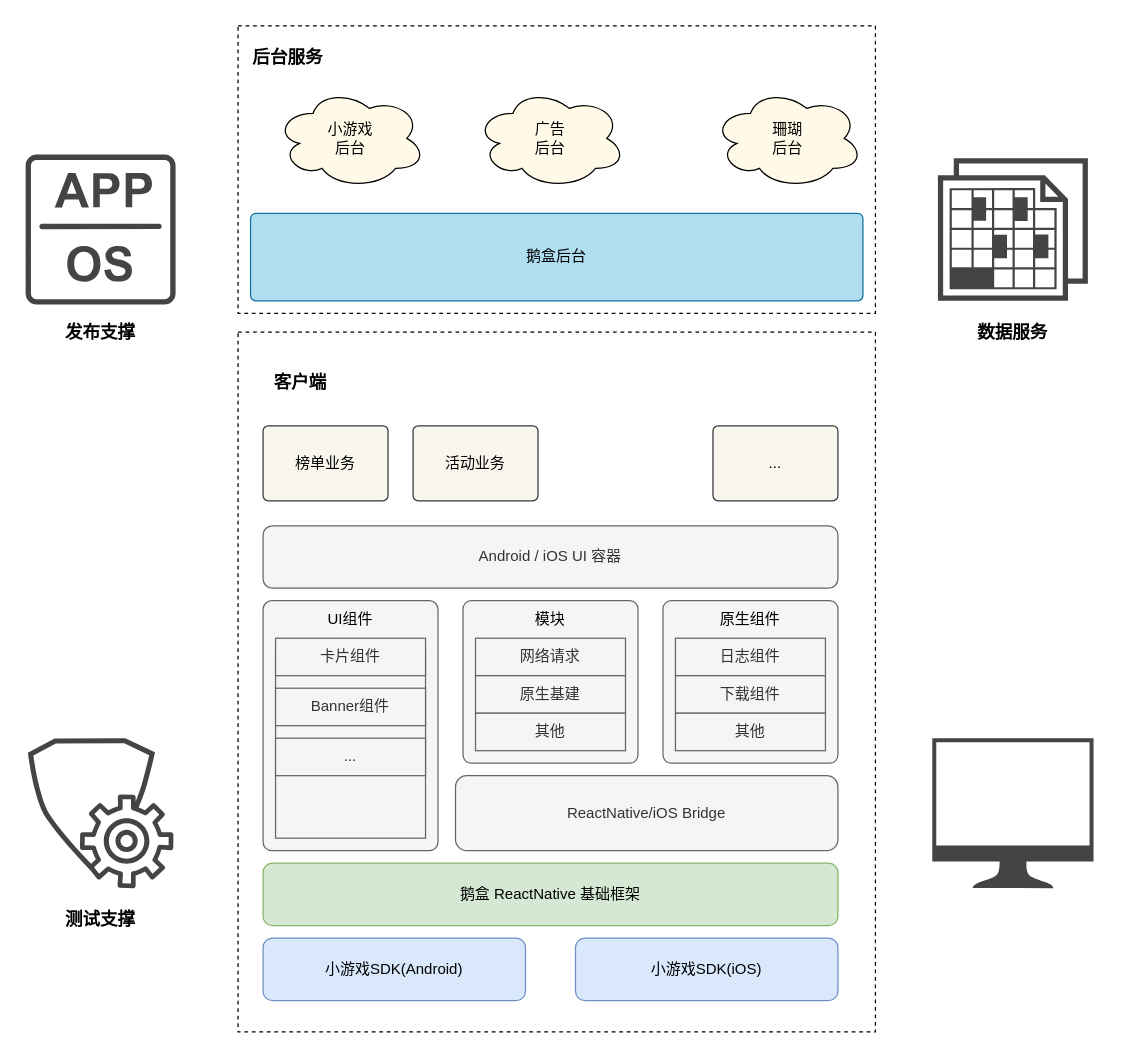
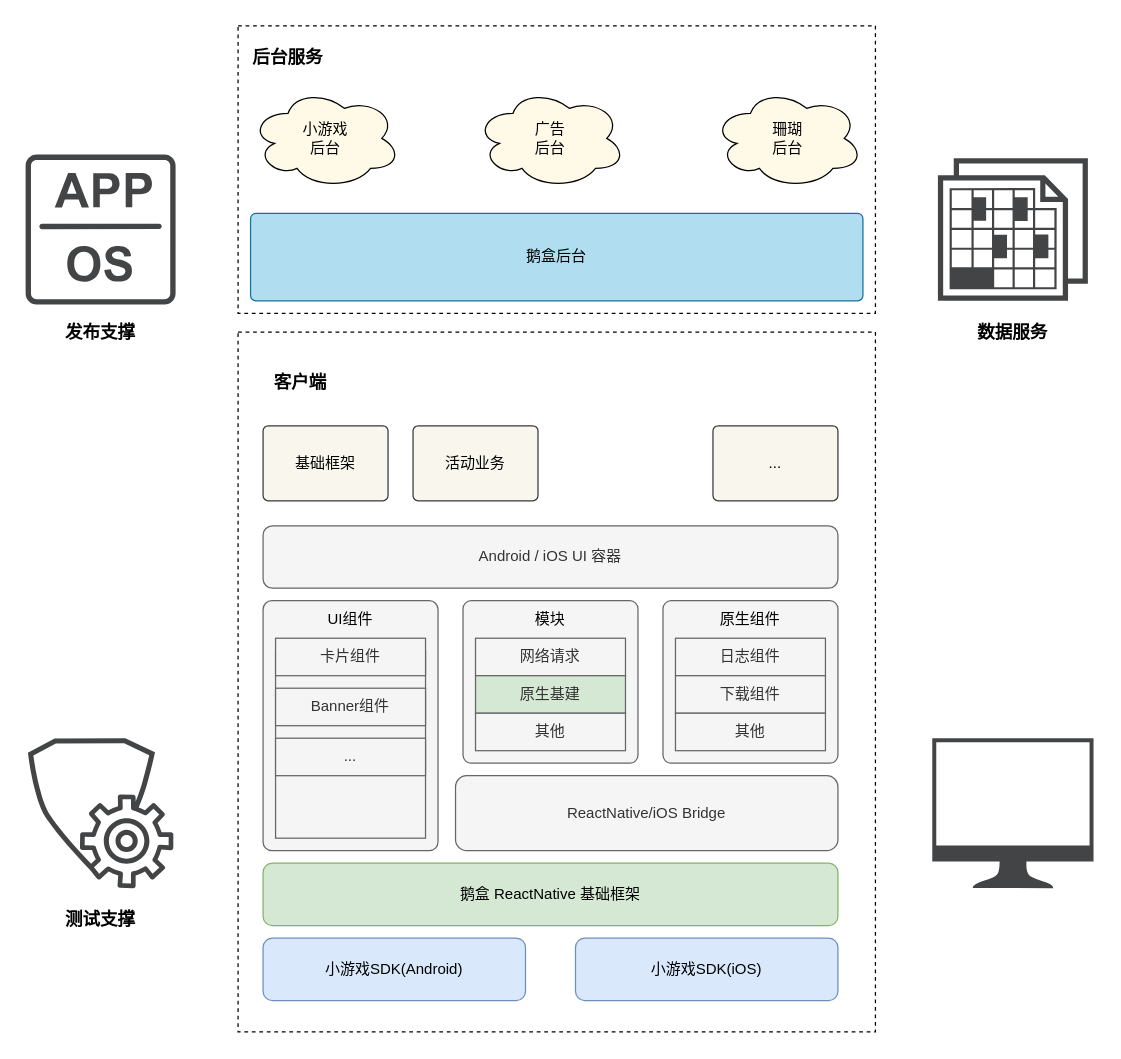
(351, 138) -> (326, 138)
(326, 463) -> (326, 463)
(551, 694) -> (551, 694)
